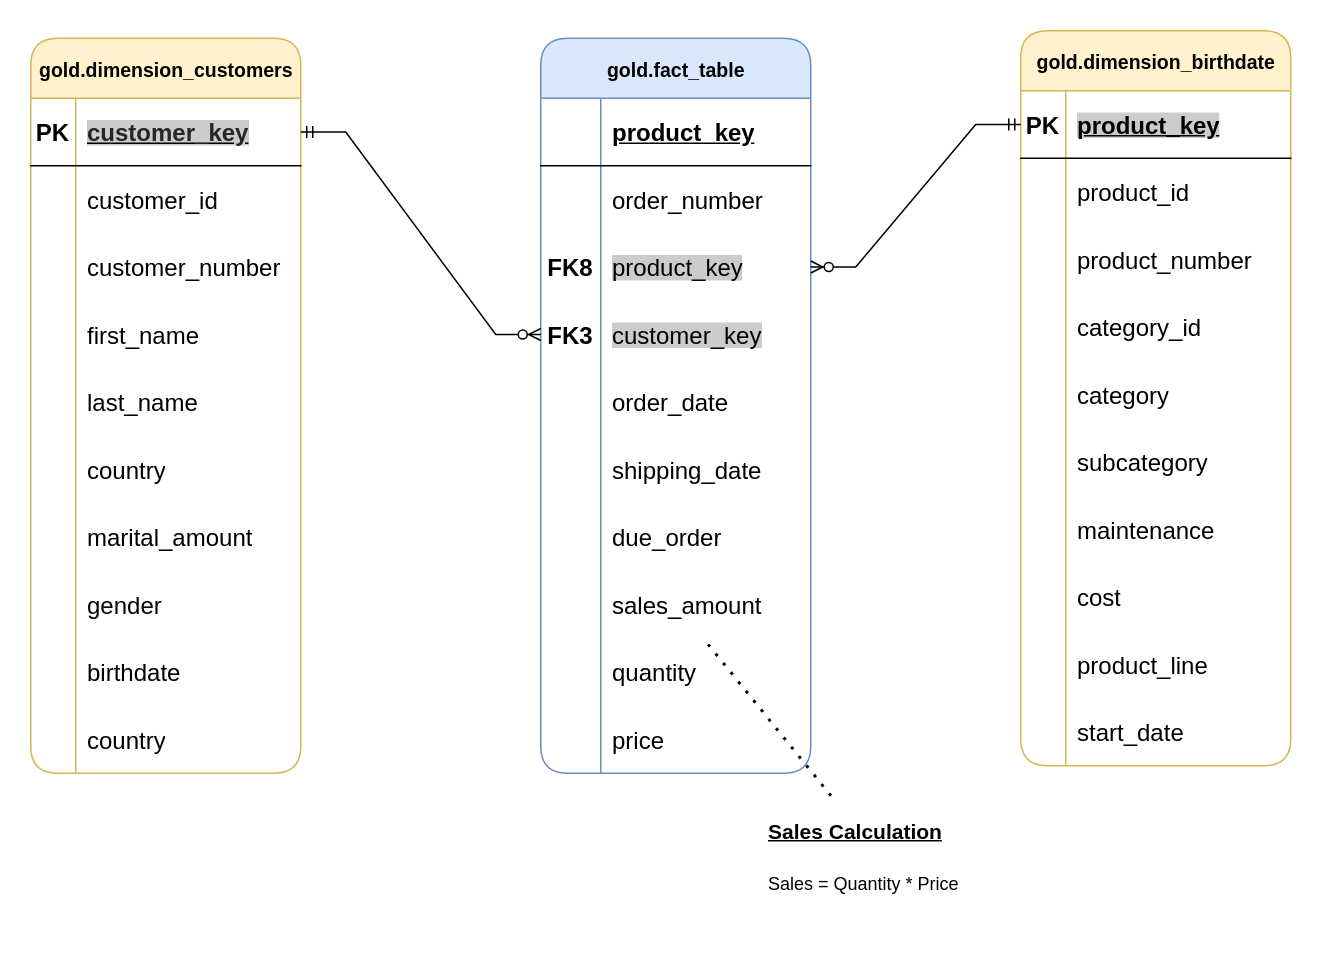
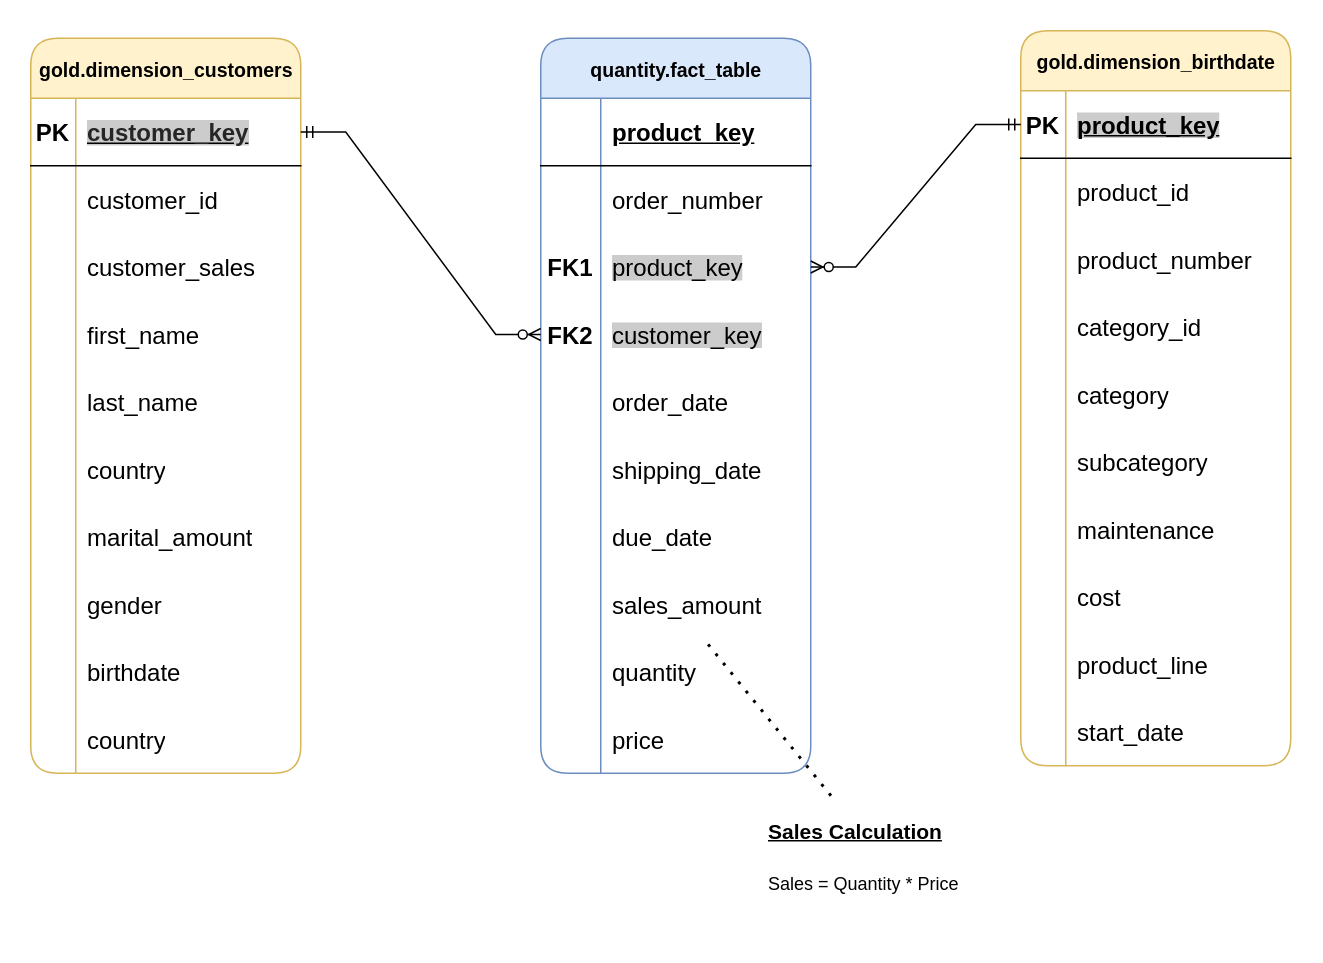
(677, 68) -> (677, 68)
(189, 268) -> (179, 268)
(571, 268) -> (571, 268)
(571, 335) -> (571, 335)
(673, 538) -> (667, 538)
